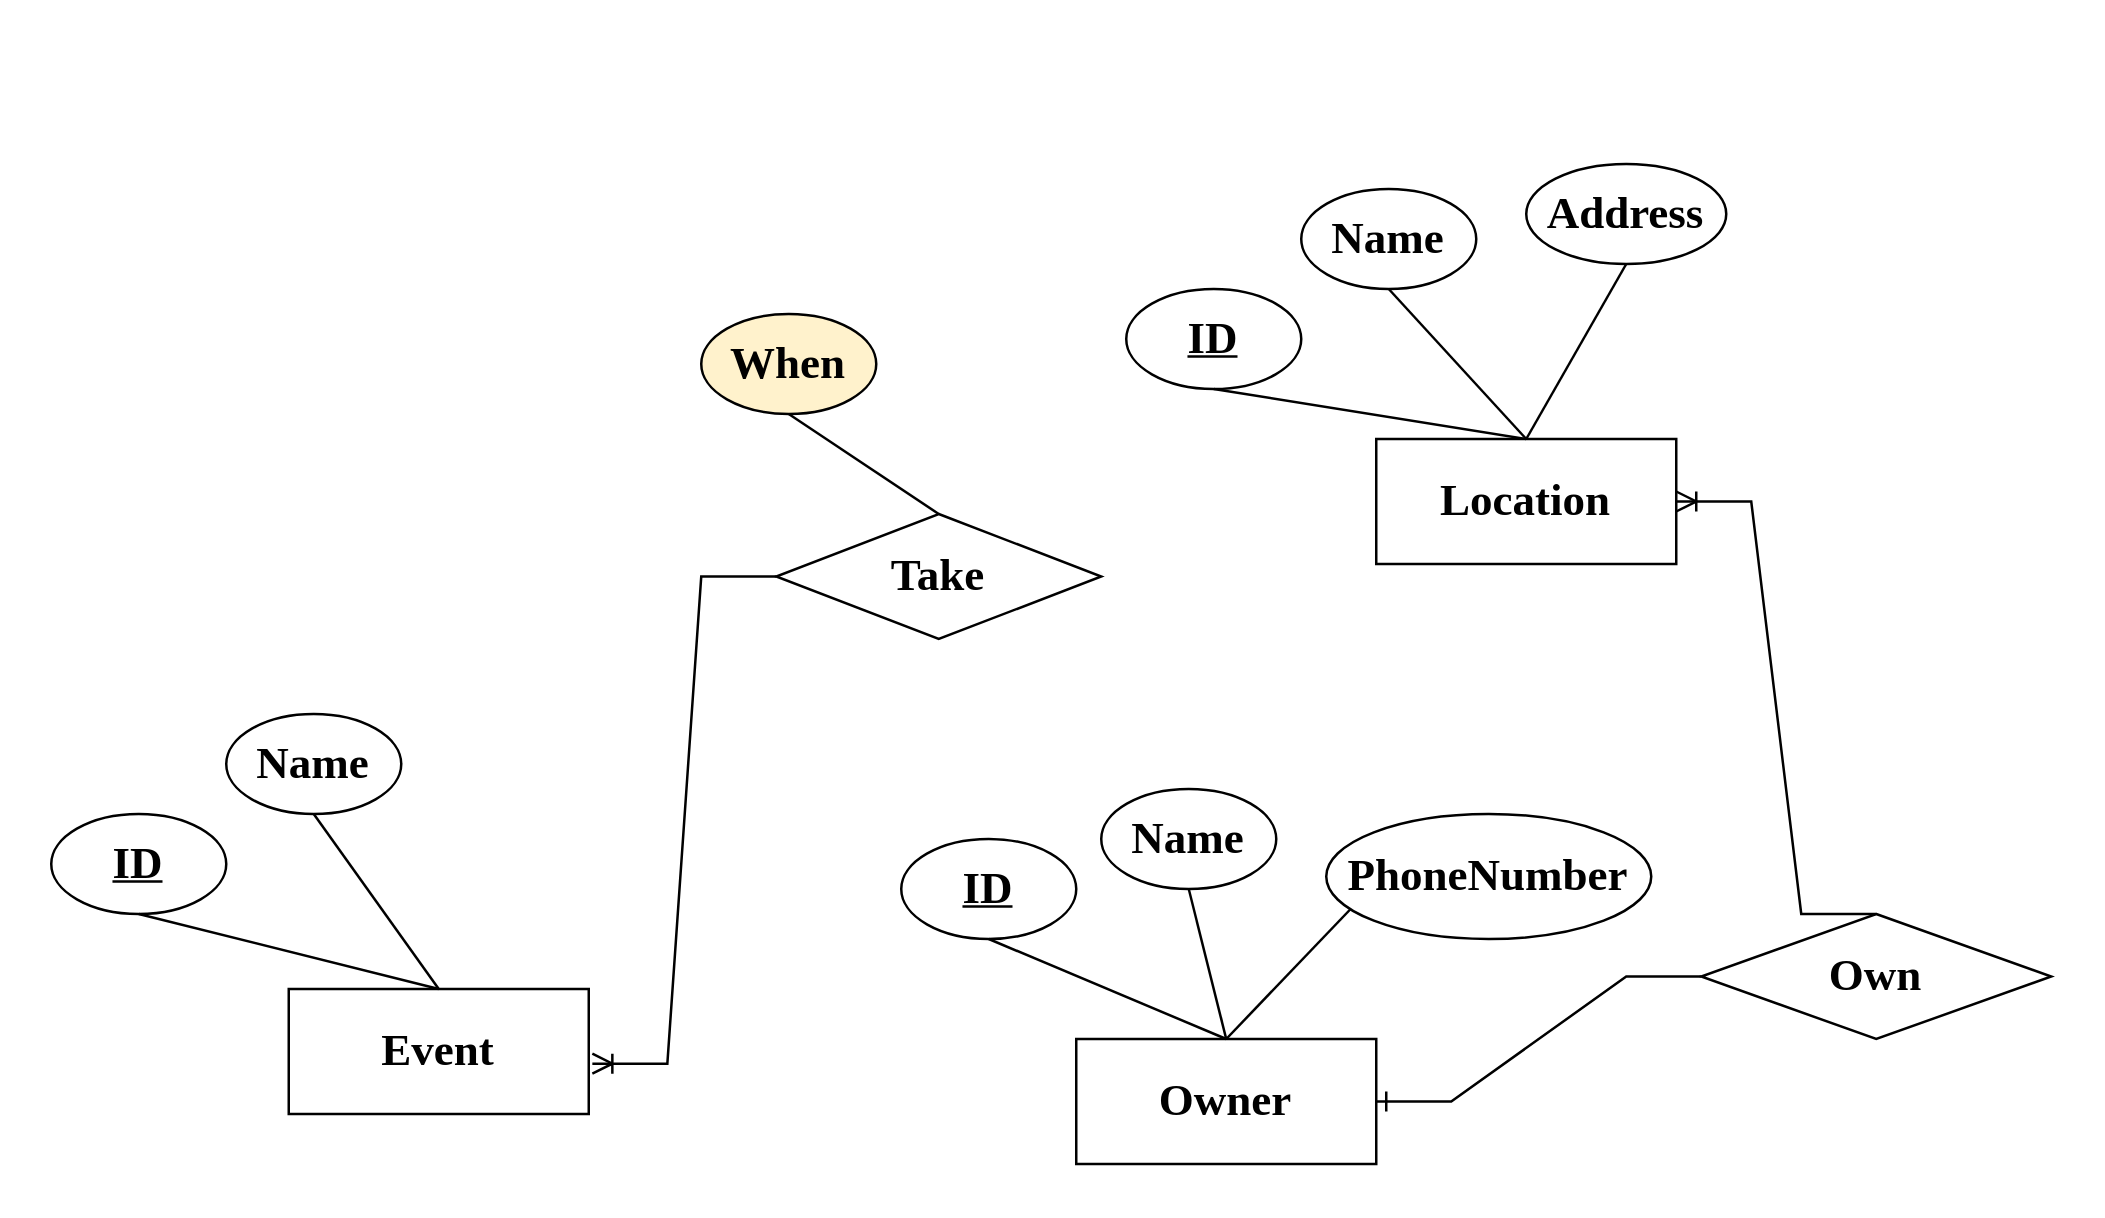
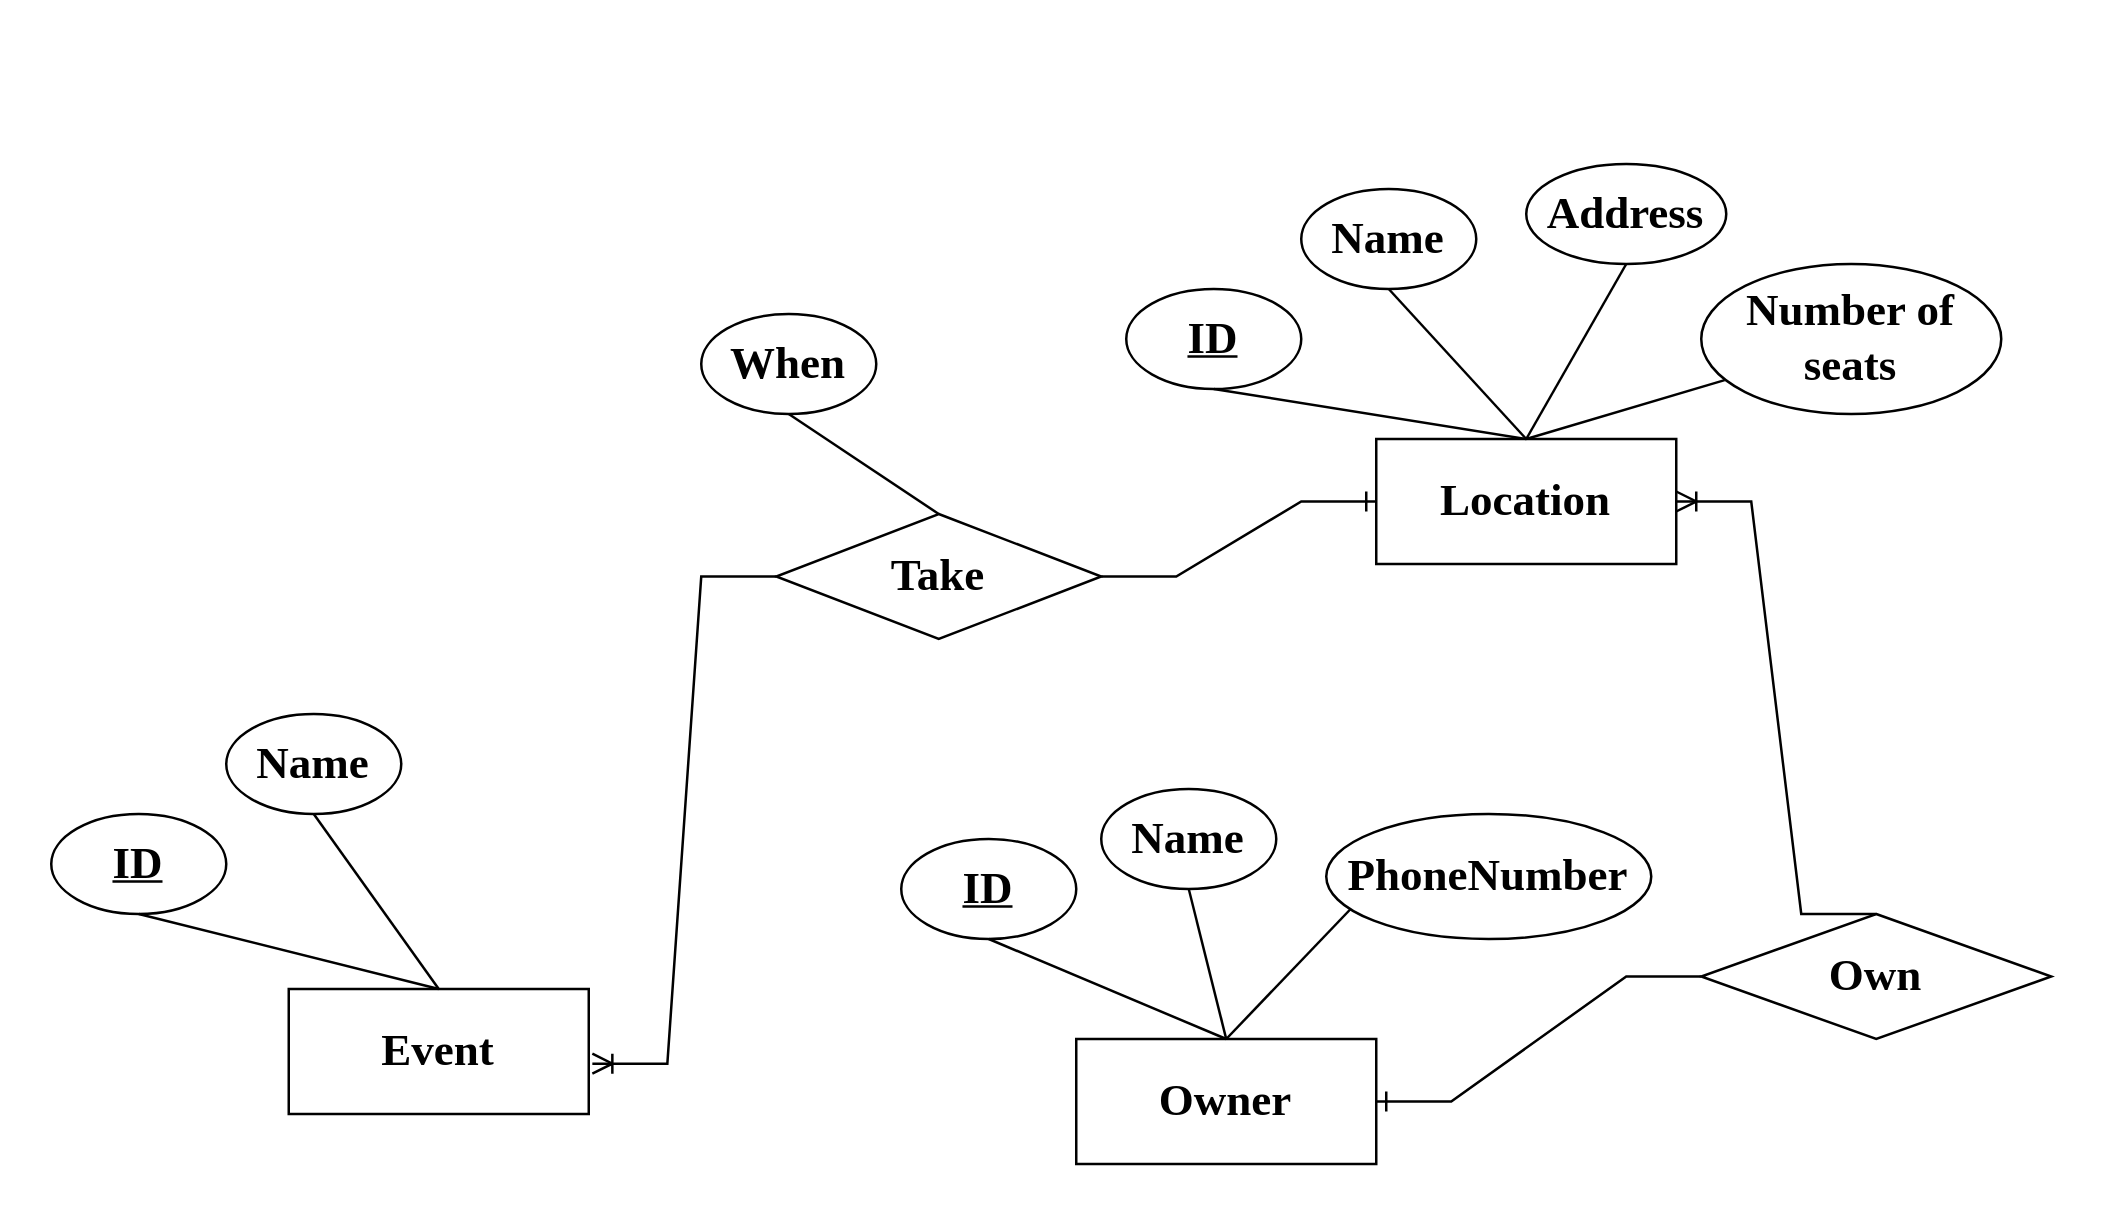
none -> (1851, 339)
(789, 364) -> (789, 364)
none -> (1628, 408)
none -> (1238, 539)
